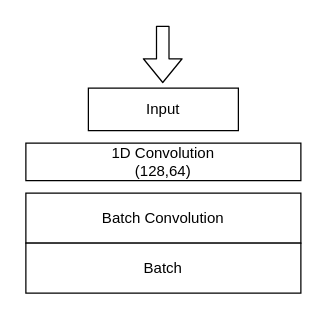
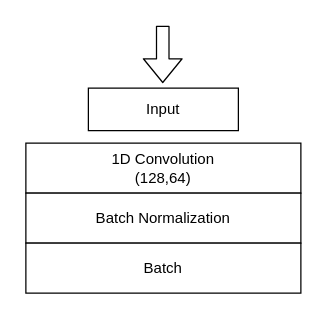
(163, 162) -> (163, 168)
(163, 218) -> (163, 218)
